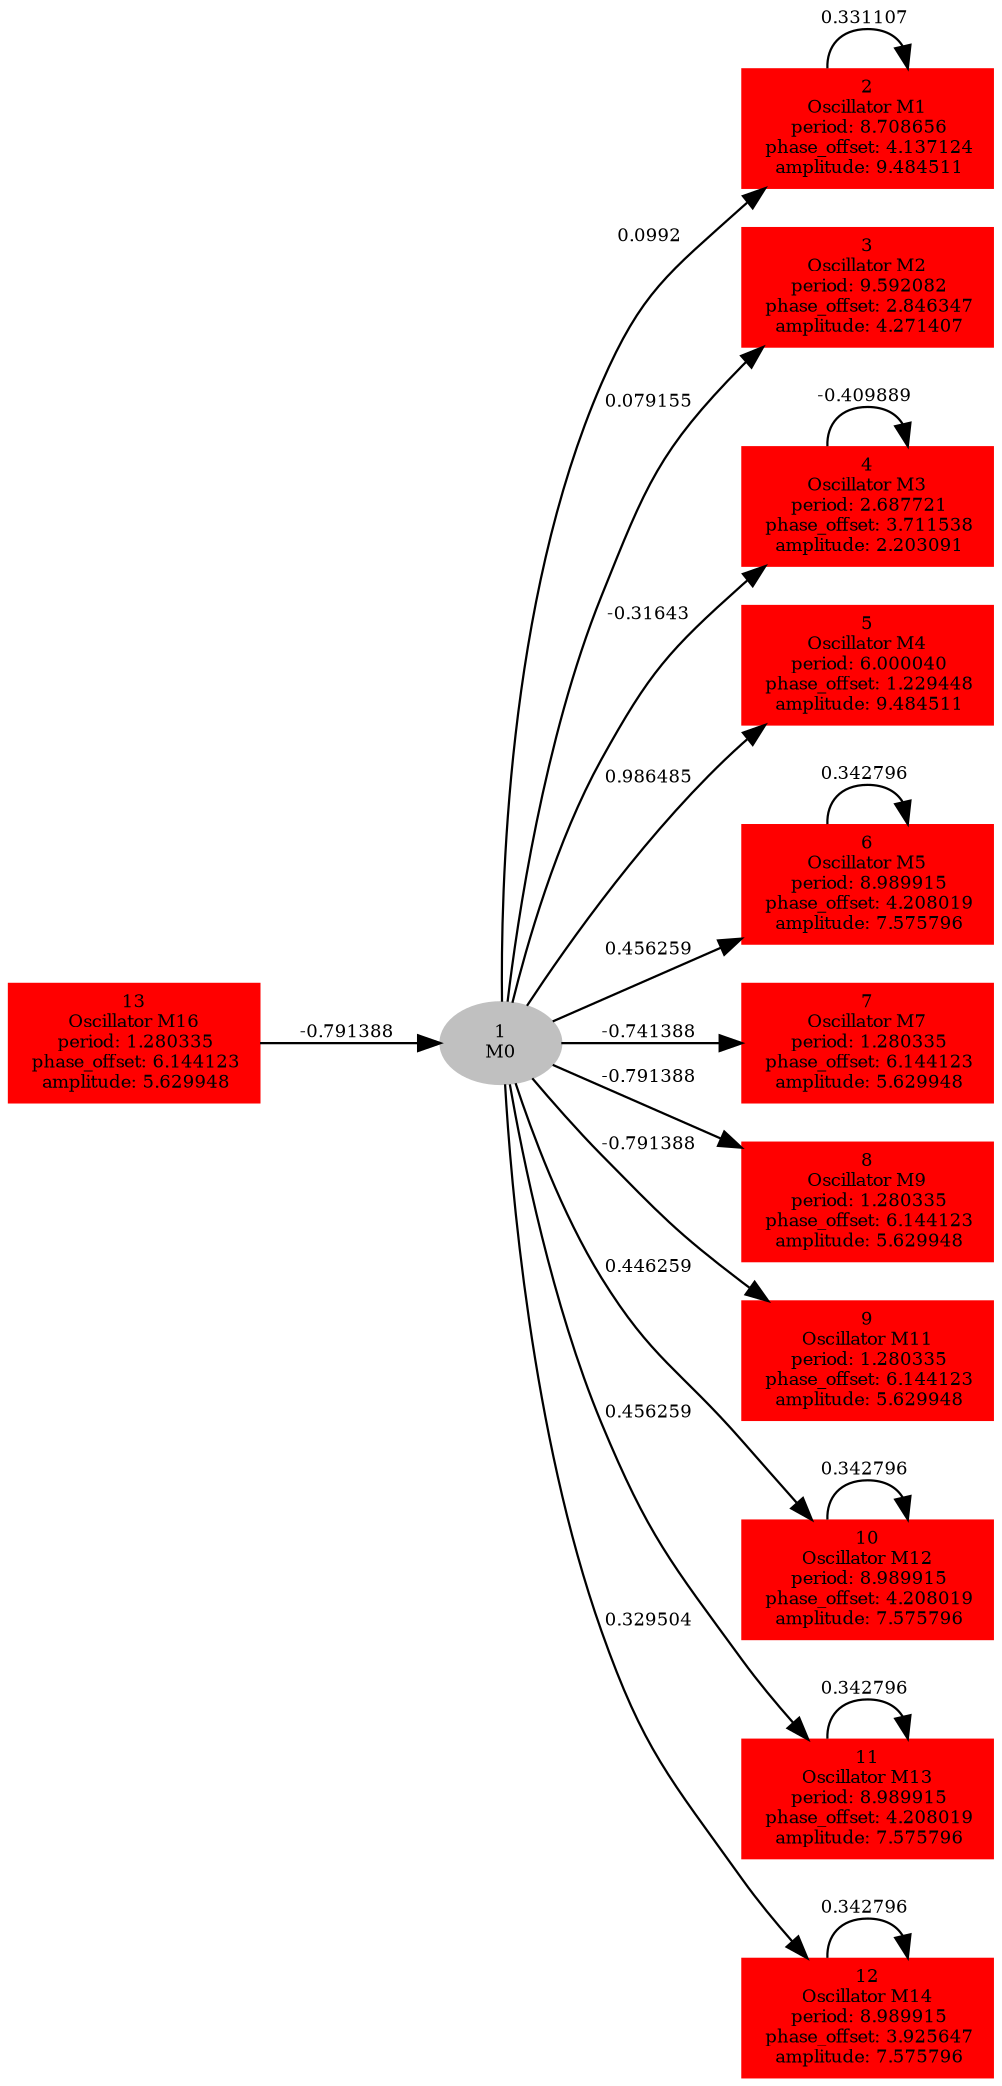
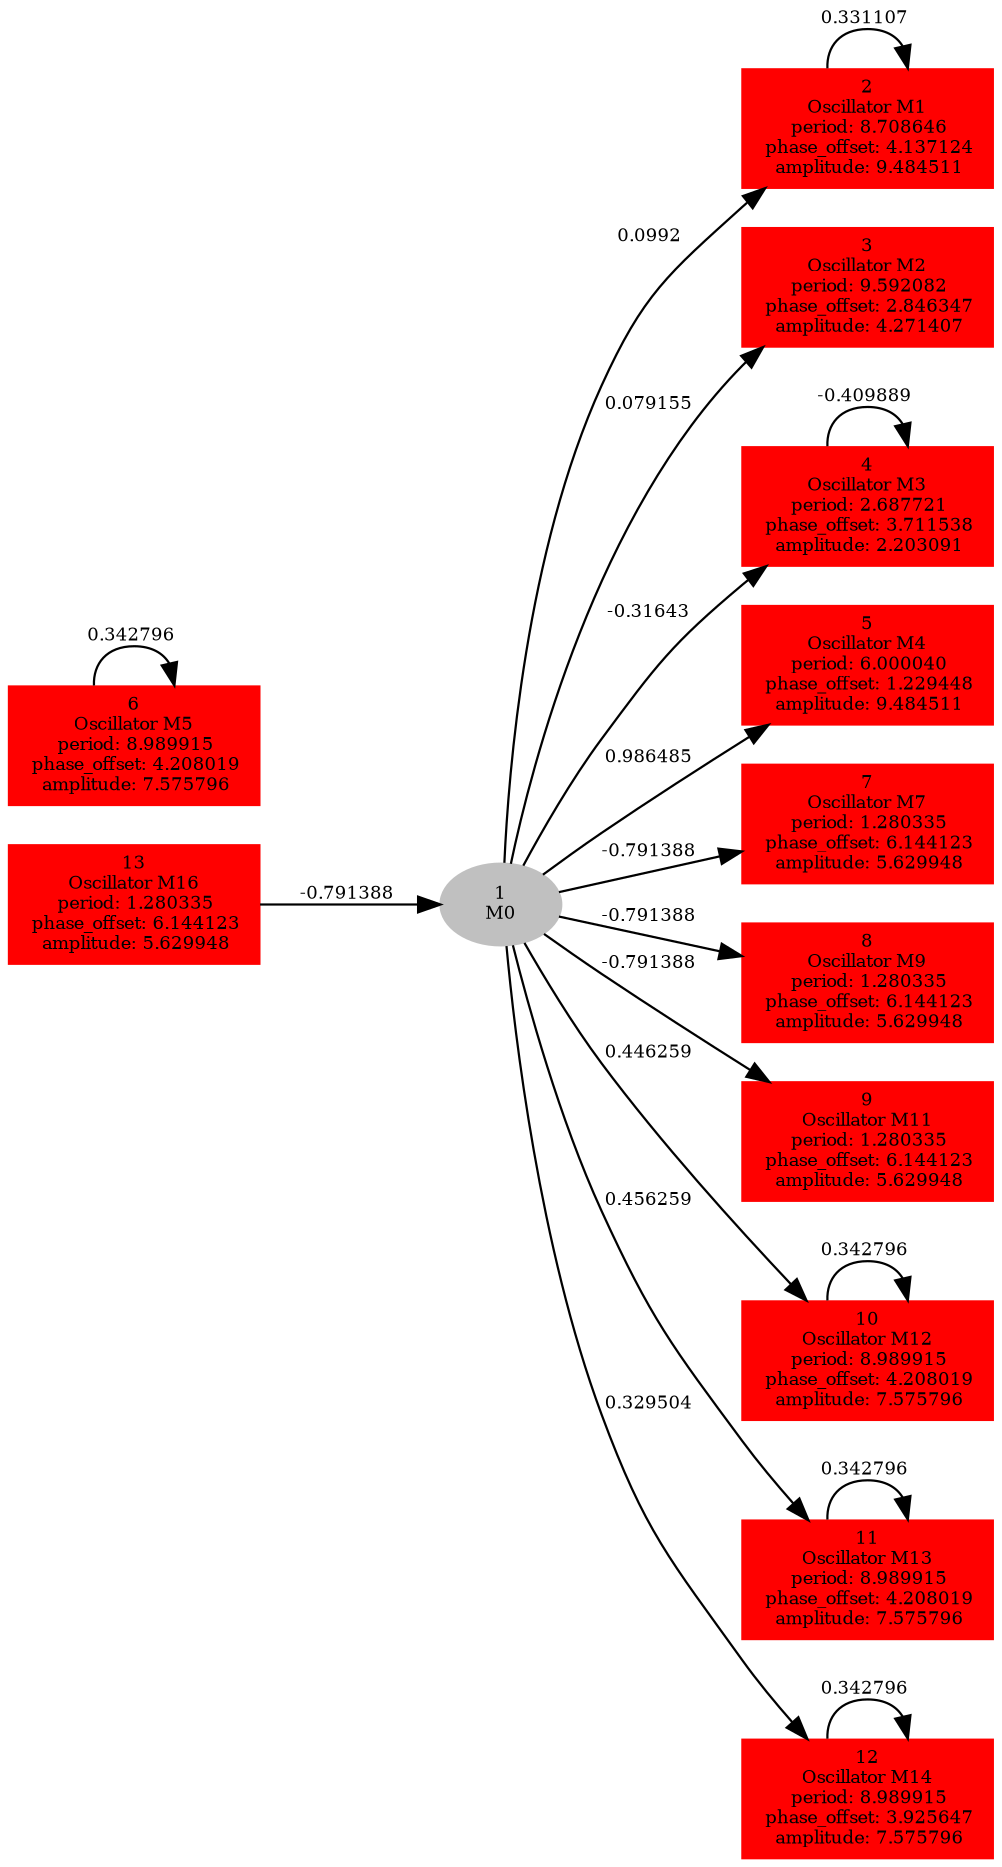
(868, 127) -> (868, 127)
(637, 985) -> none
(652, 1033) -> (652, 852)
